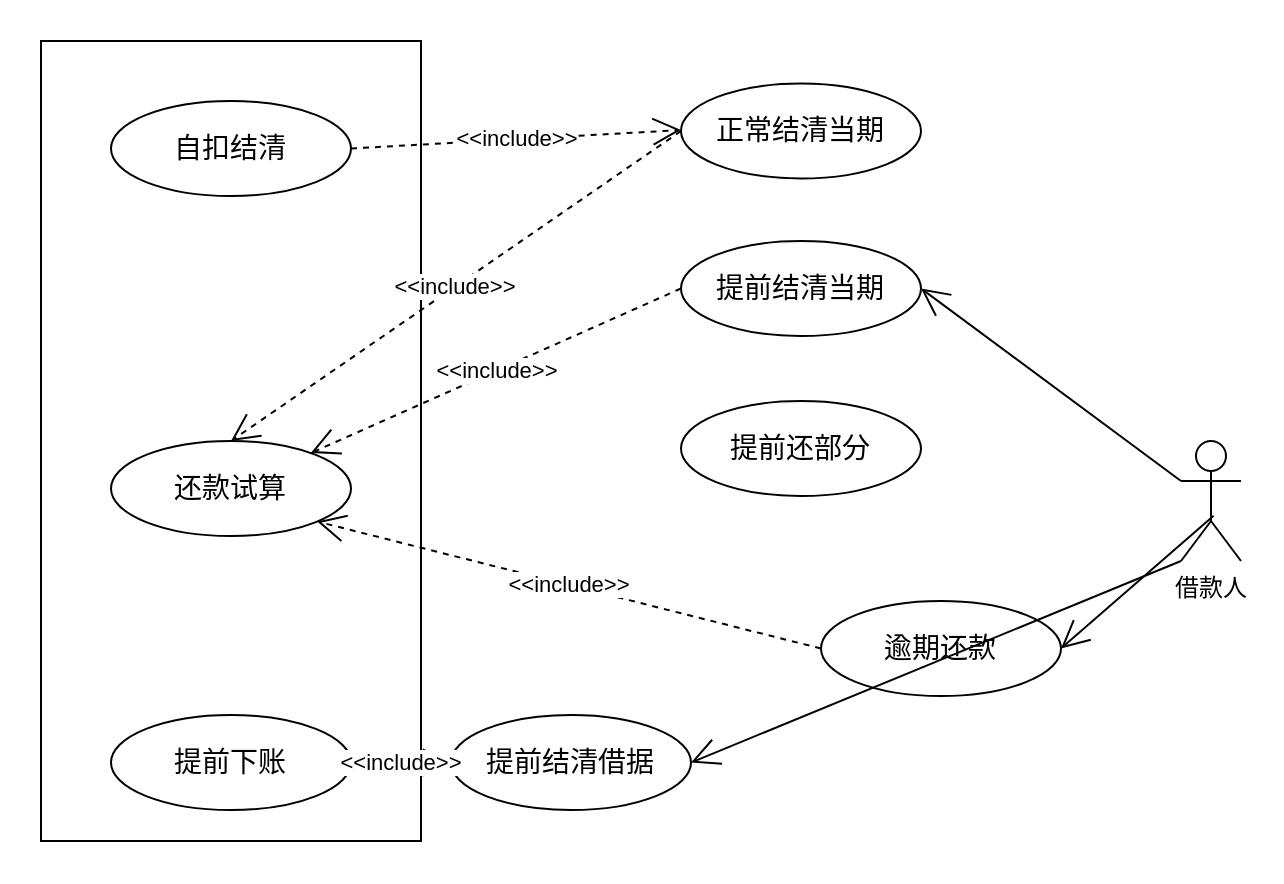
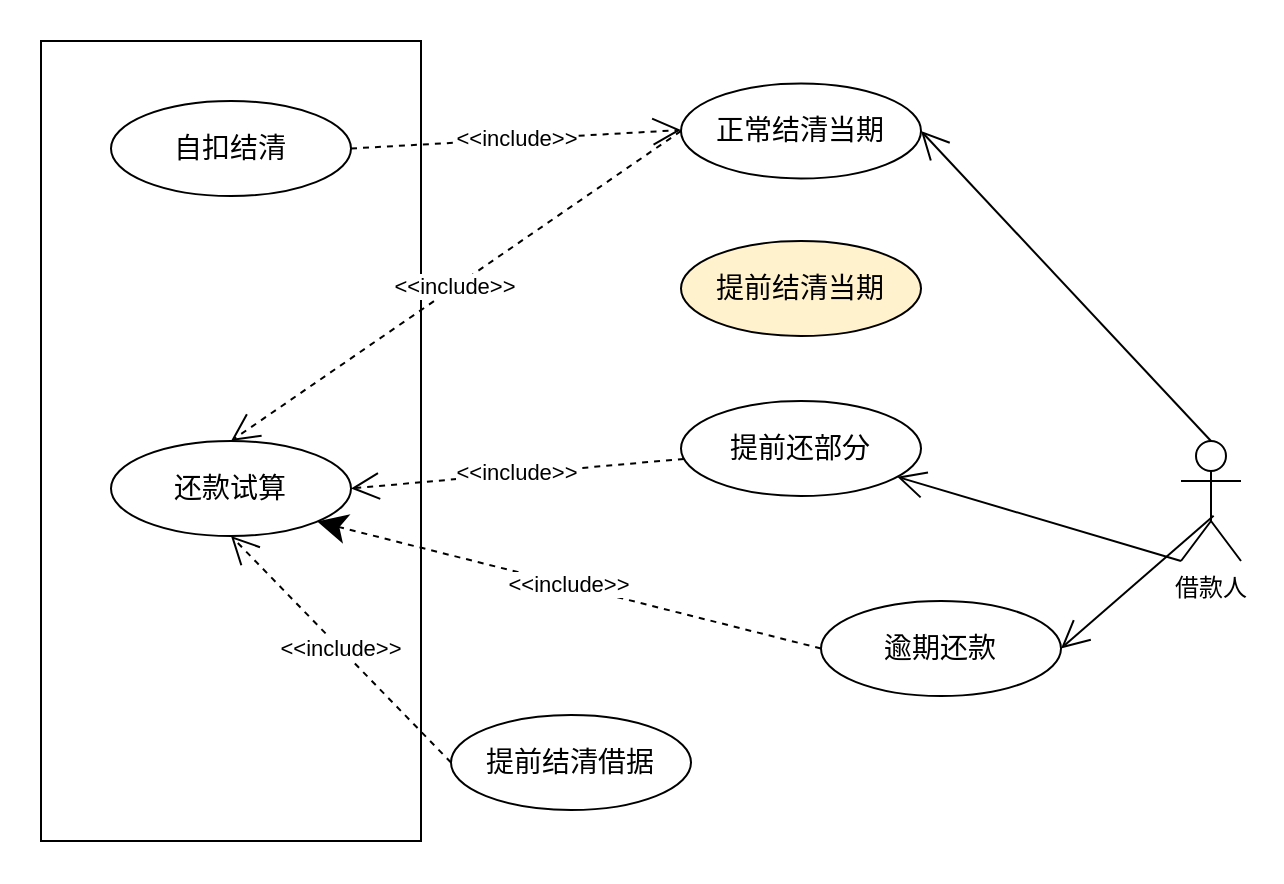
none -> (1068, 288)
(801, 289) -> (801, 289)
(579, 334) -> none
(1052, 386) -> none
none -> (520, 473)
(331, 525) -> (340, 527)
(914, 671) -> (1032, 517)
none -> (392, 702)
(231, 763) -> none
(399, 763) -> none
